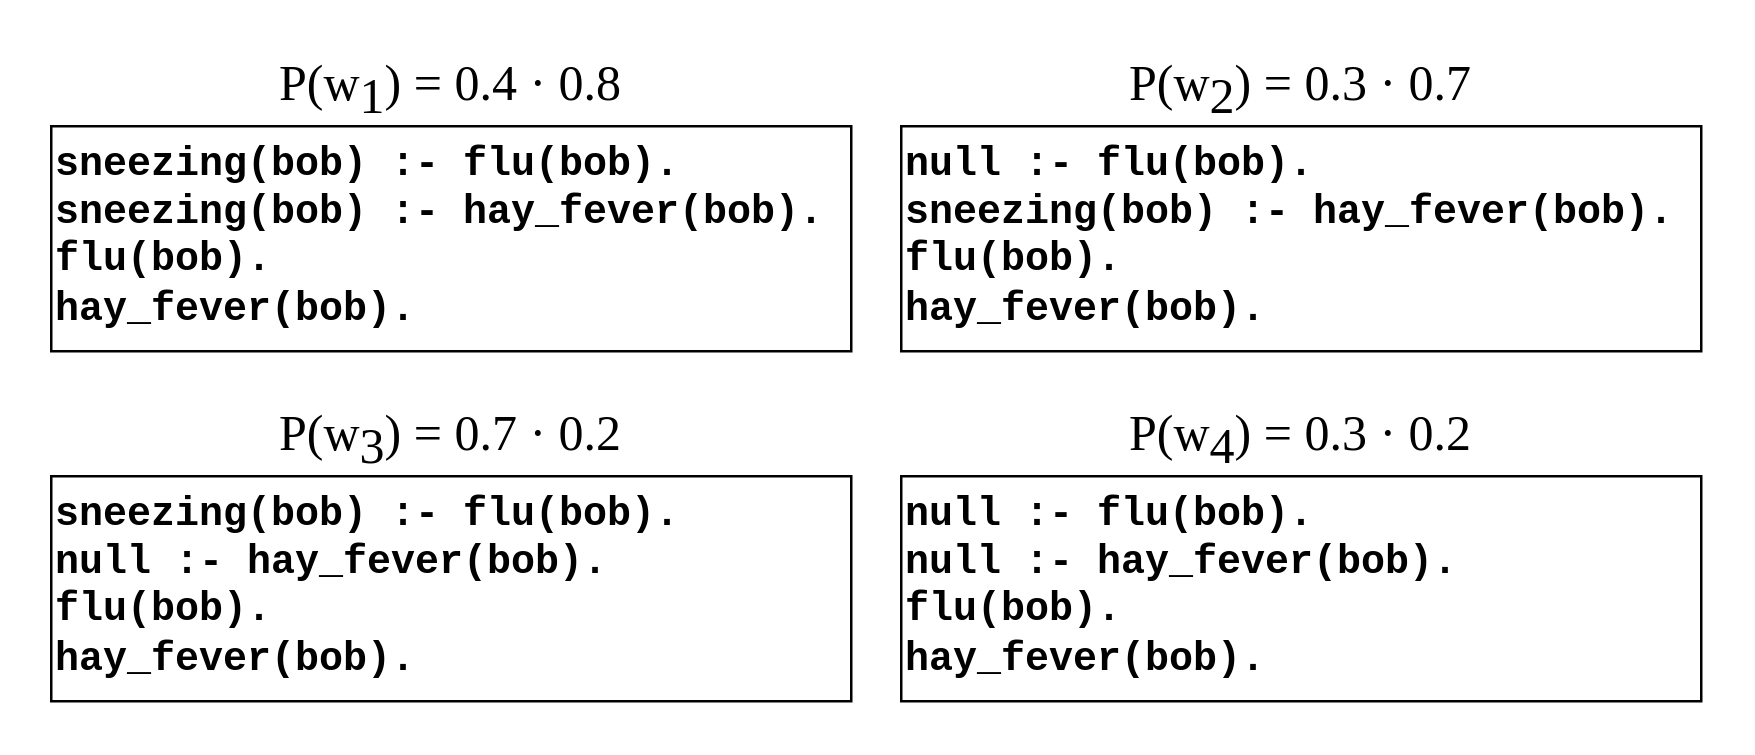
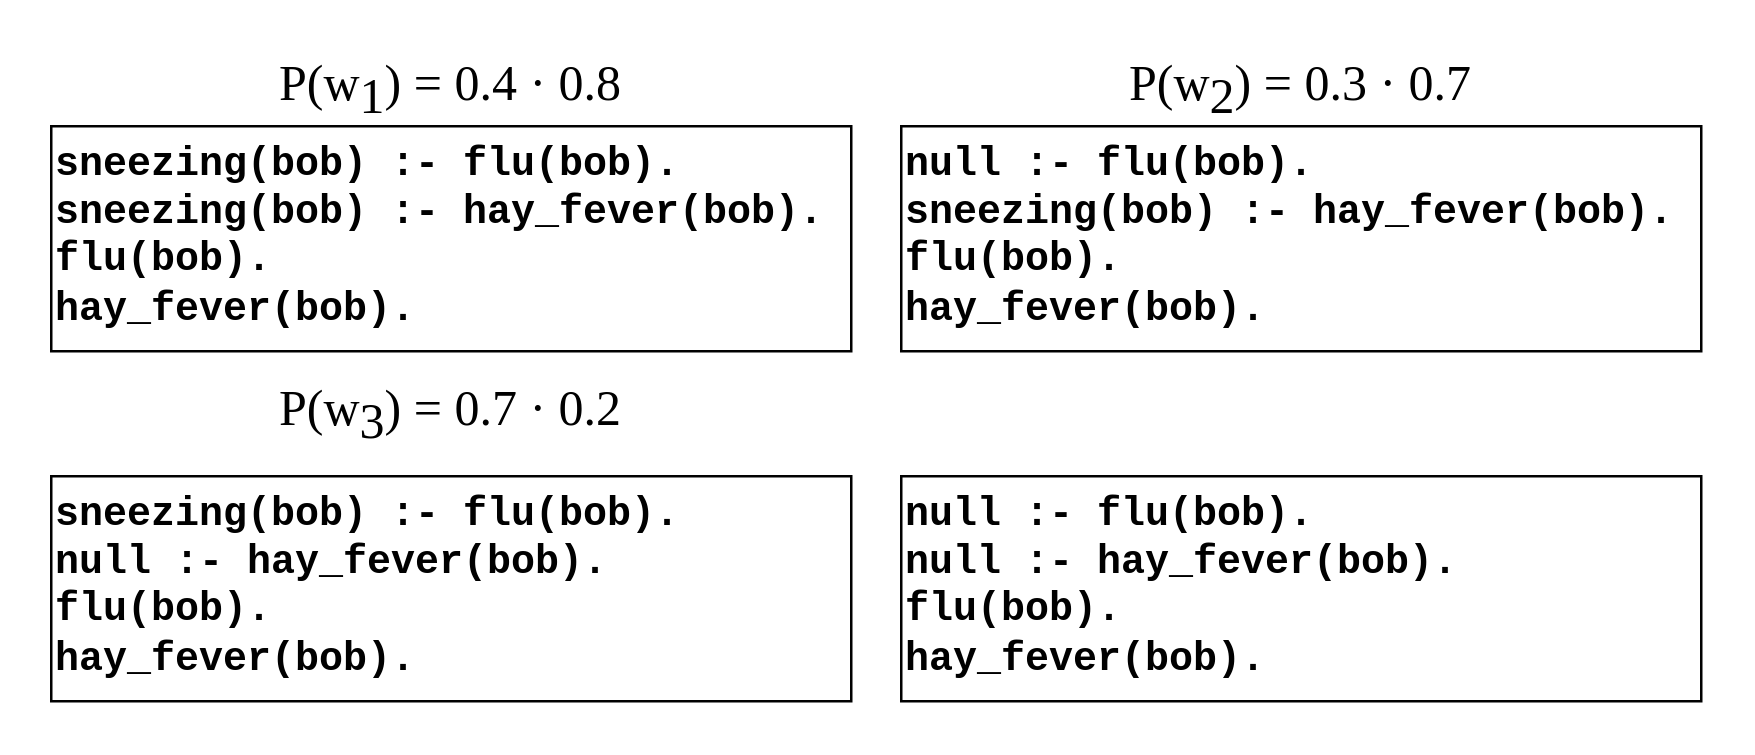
(451, 439) -> (451, 414)
(1301, 439) -> none
